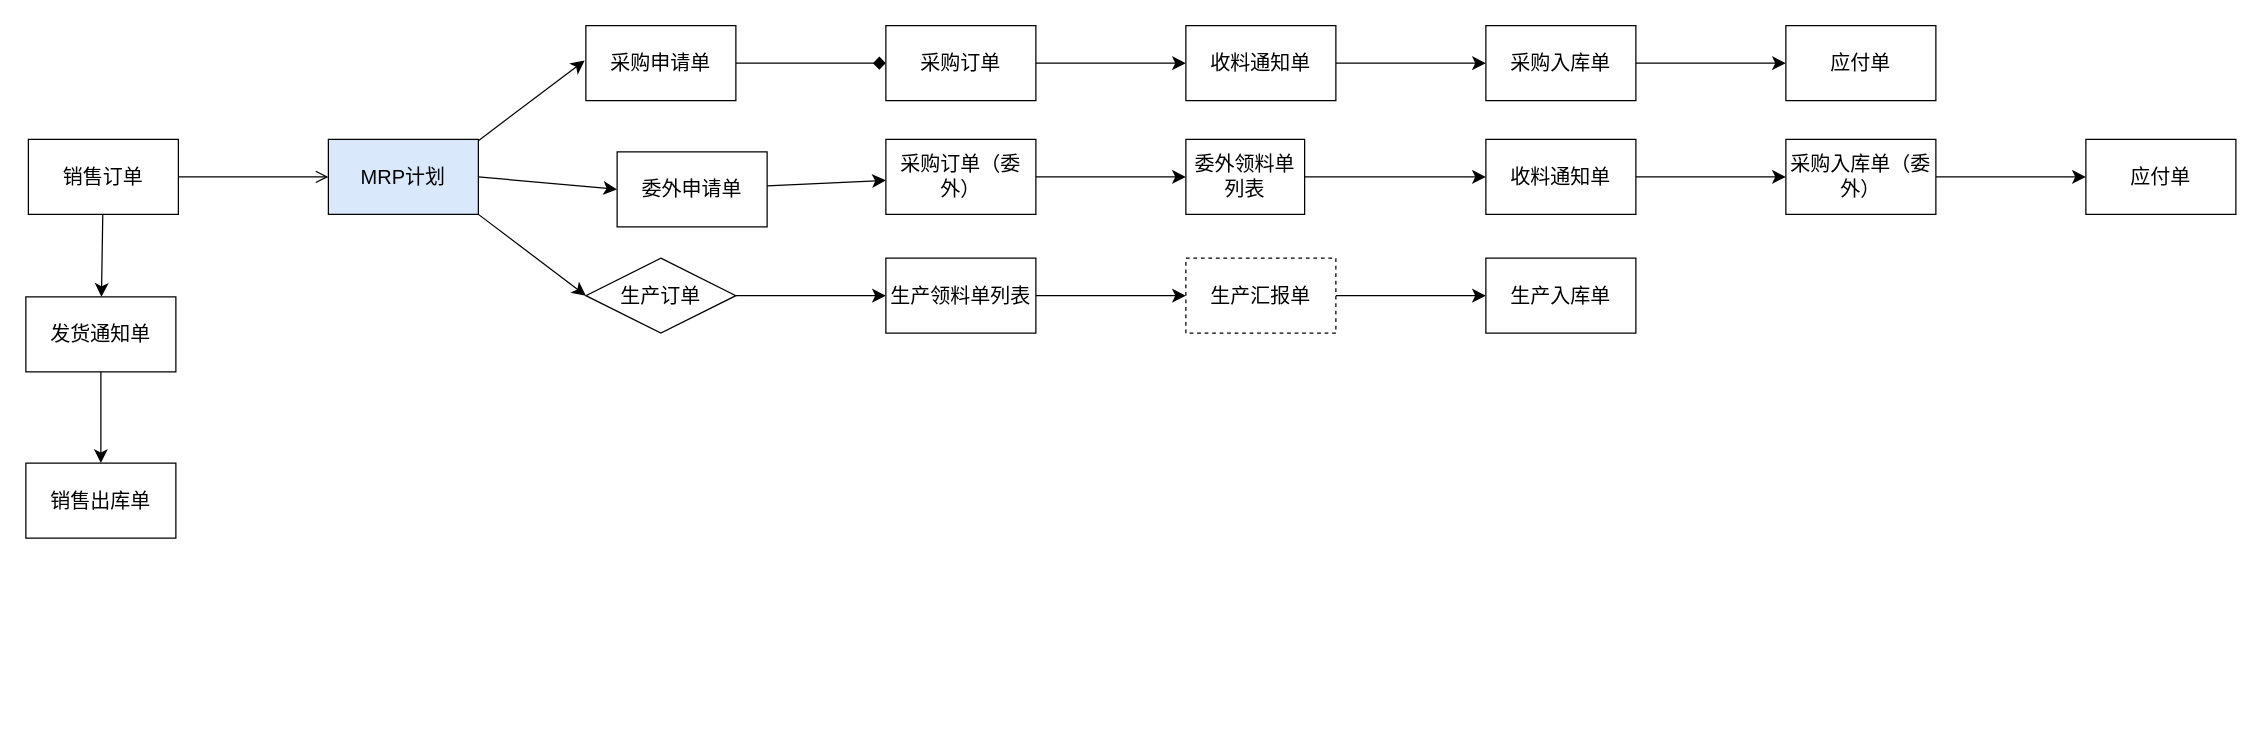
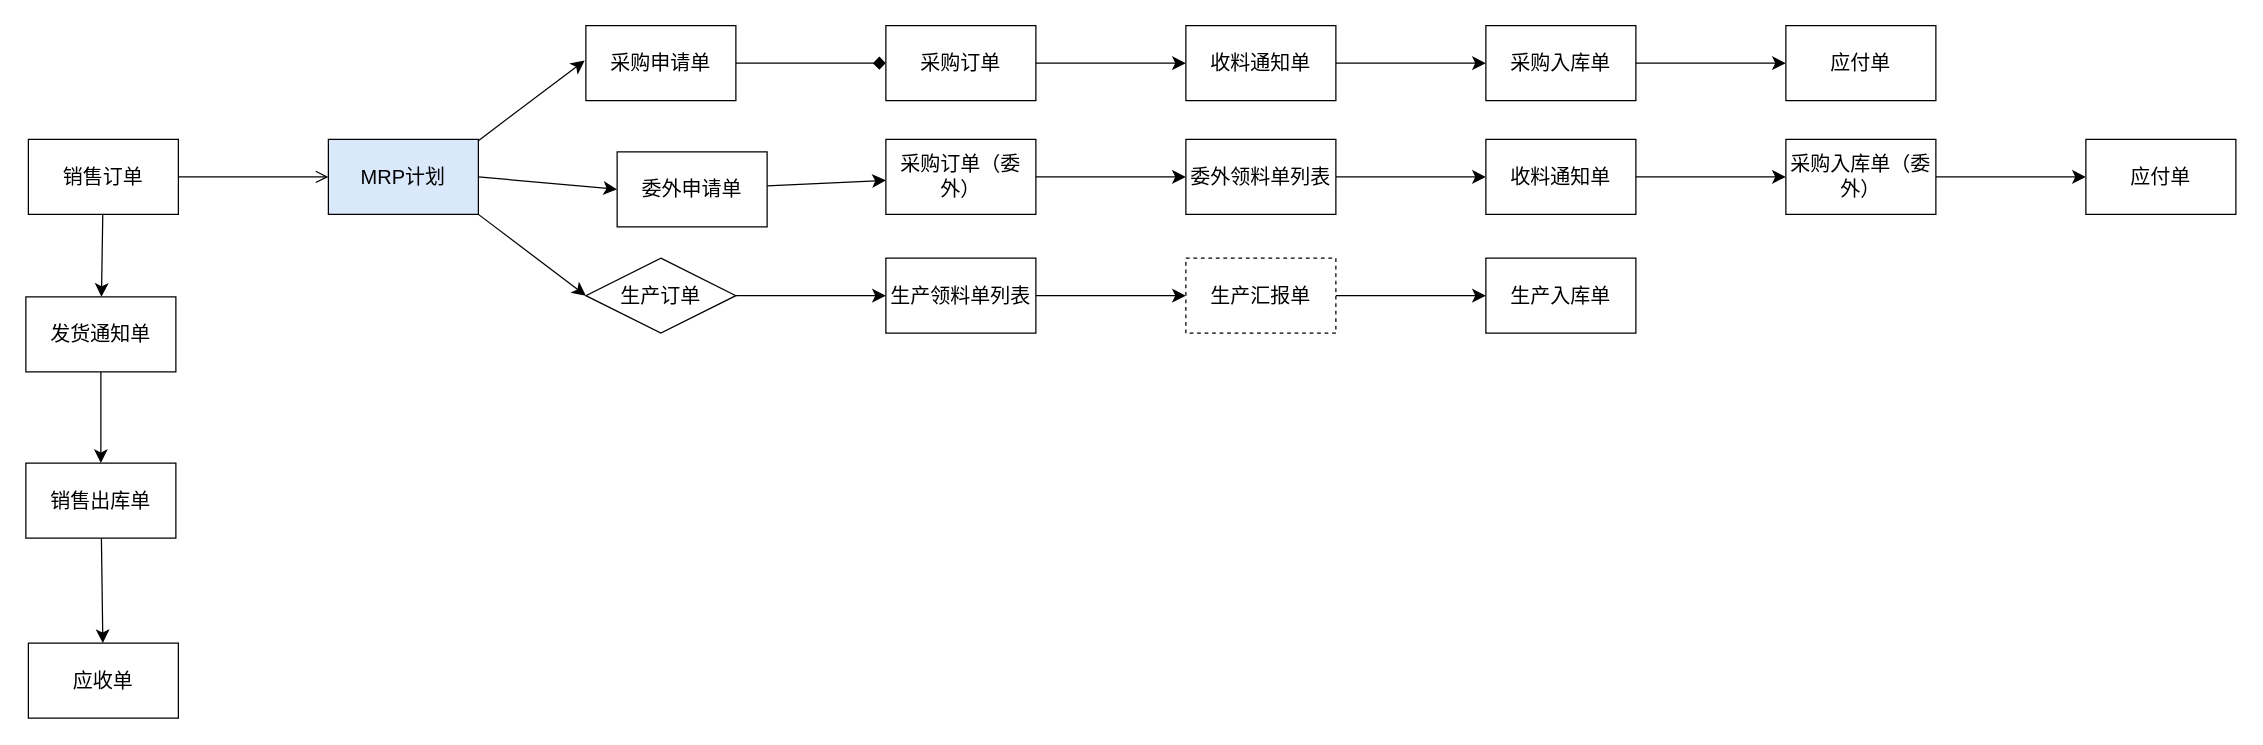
(1245, 177) -> (1261, 177)
none -> (102, 587)
none -> (103, 681)
